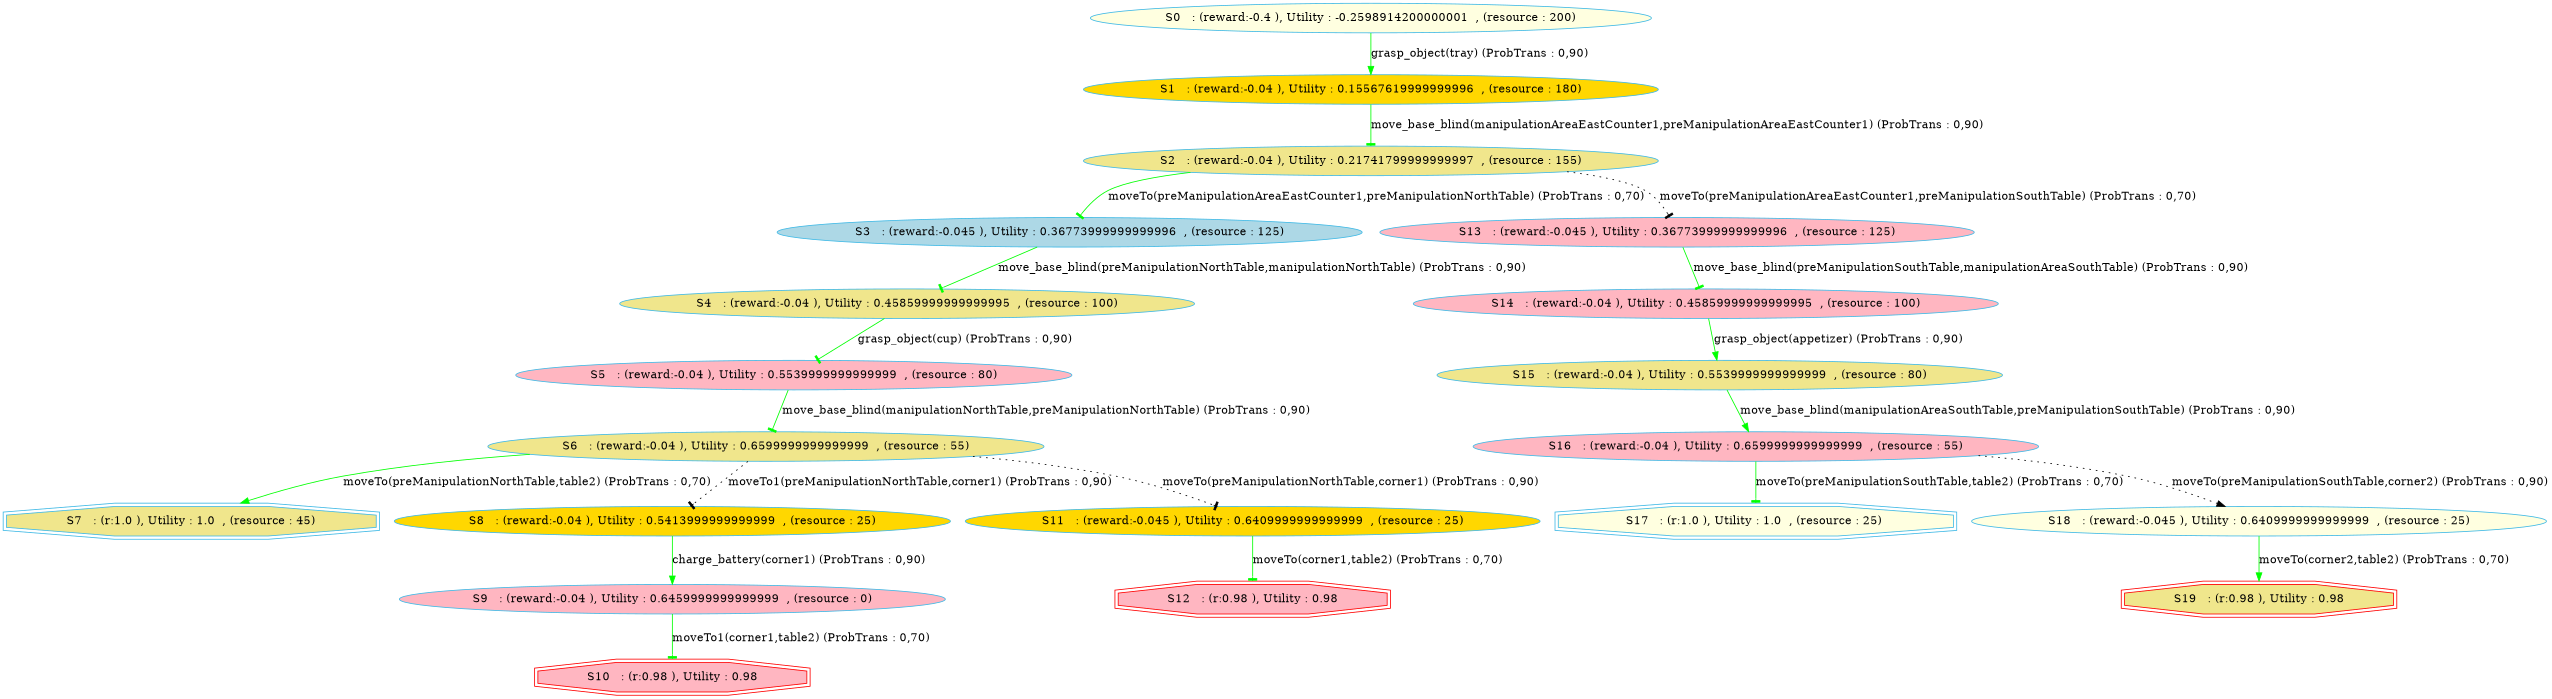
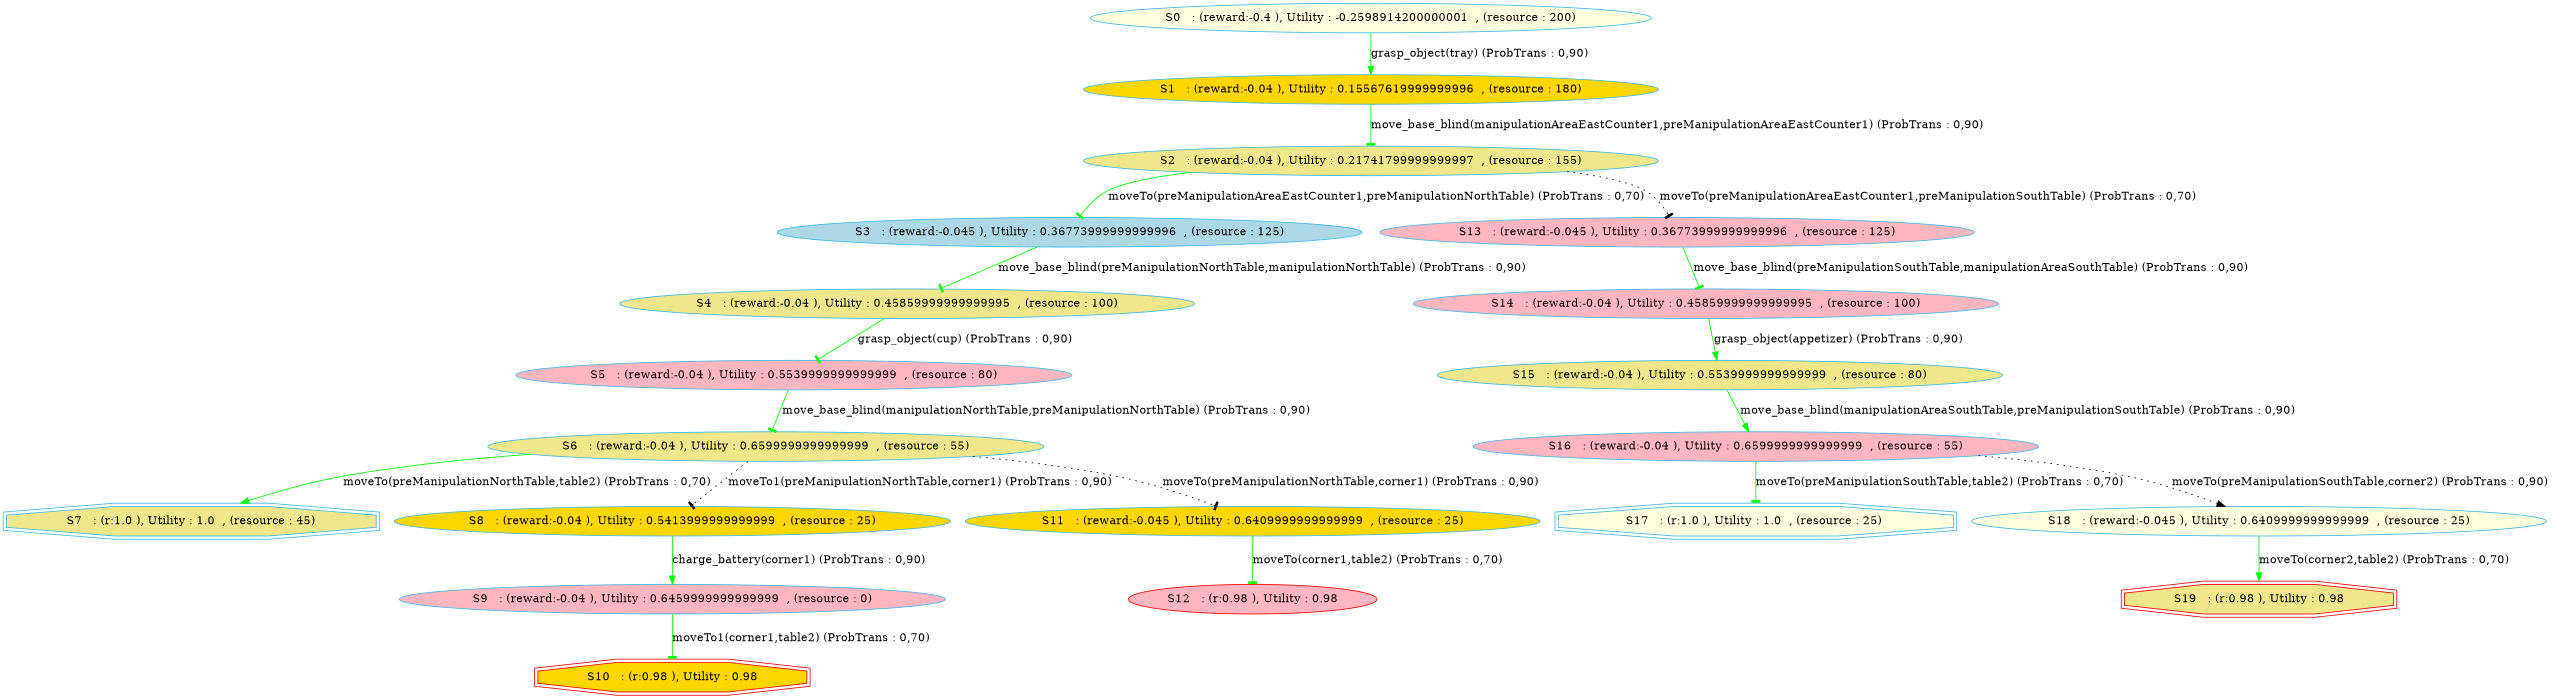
(1253, 599) -> (1253, 599)
(672, 677) -> (672, 677)
